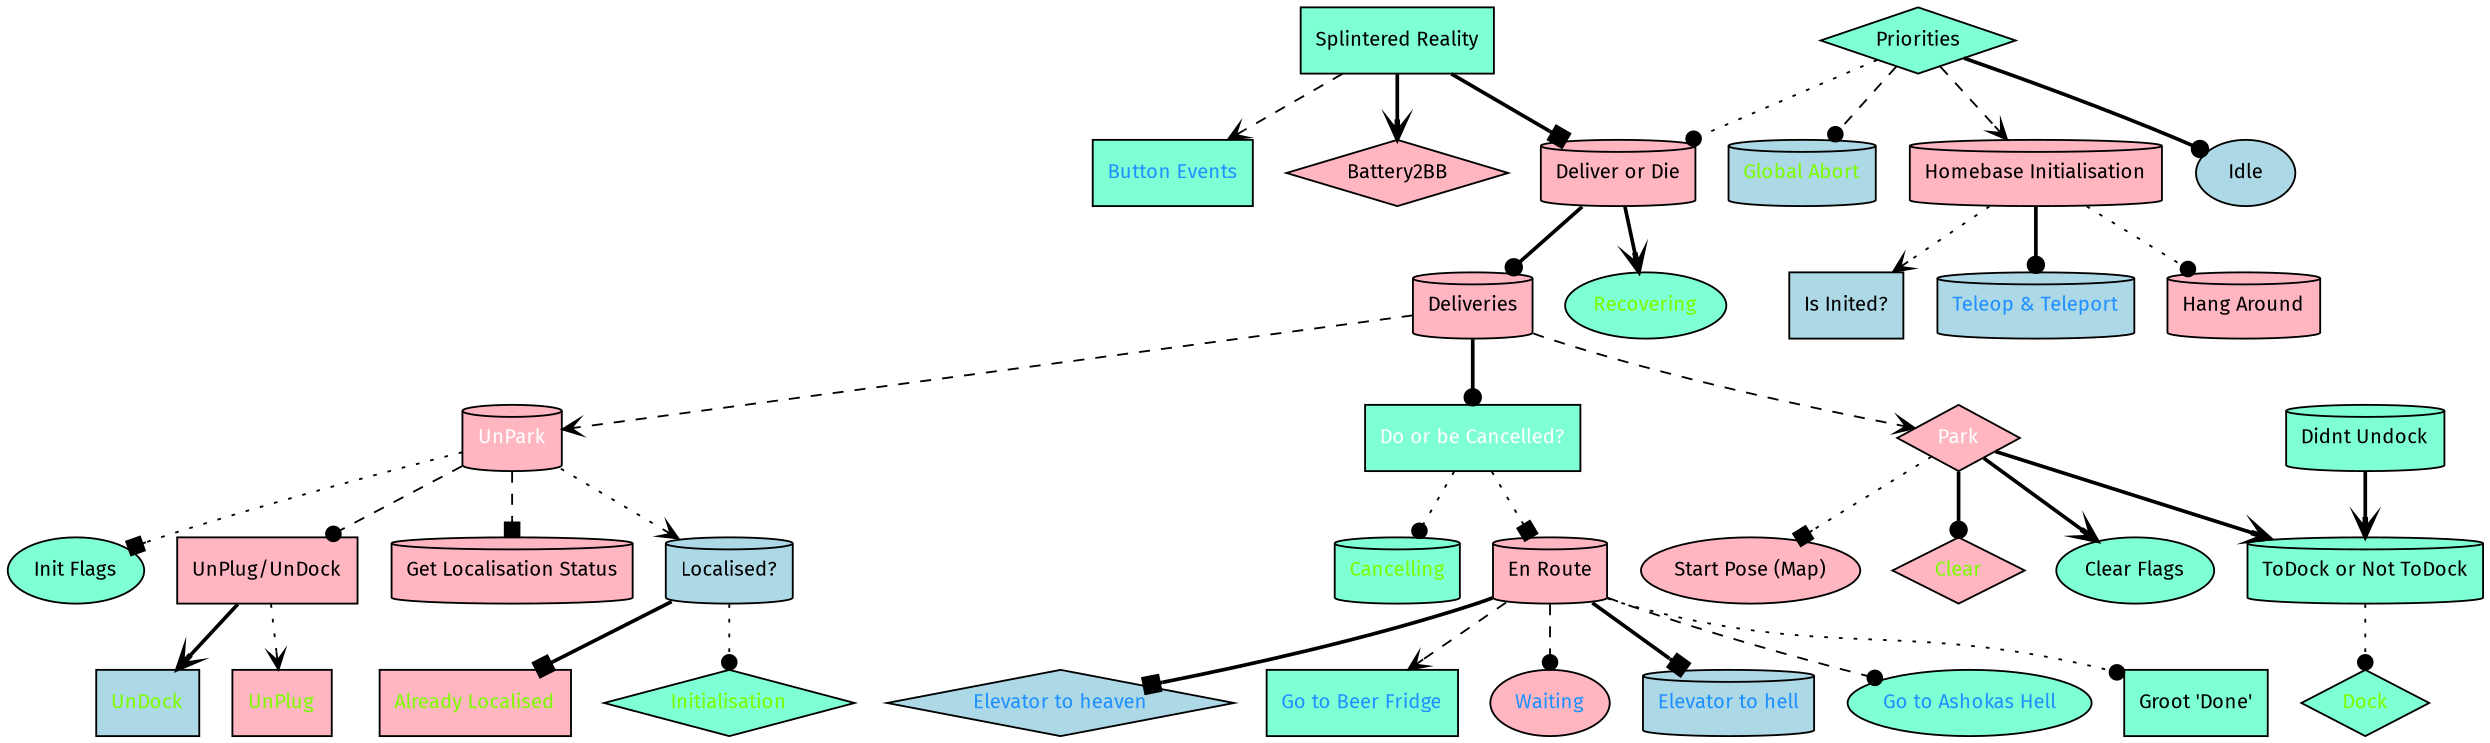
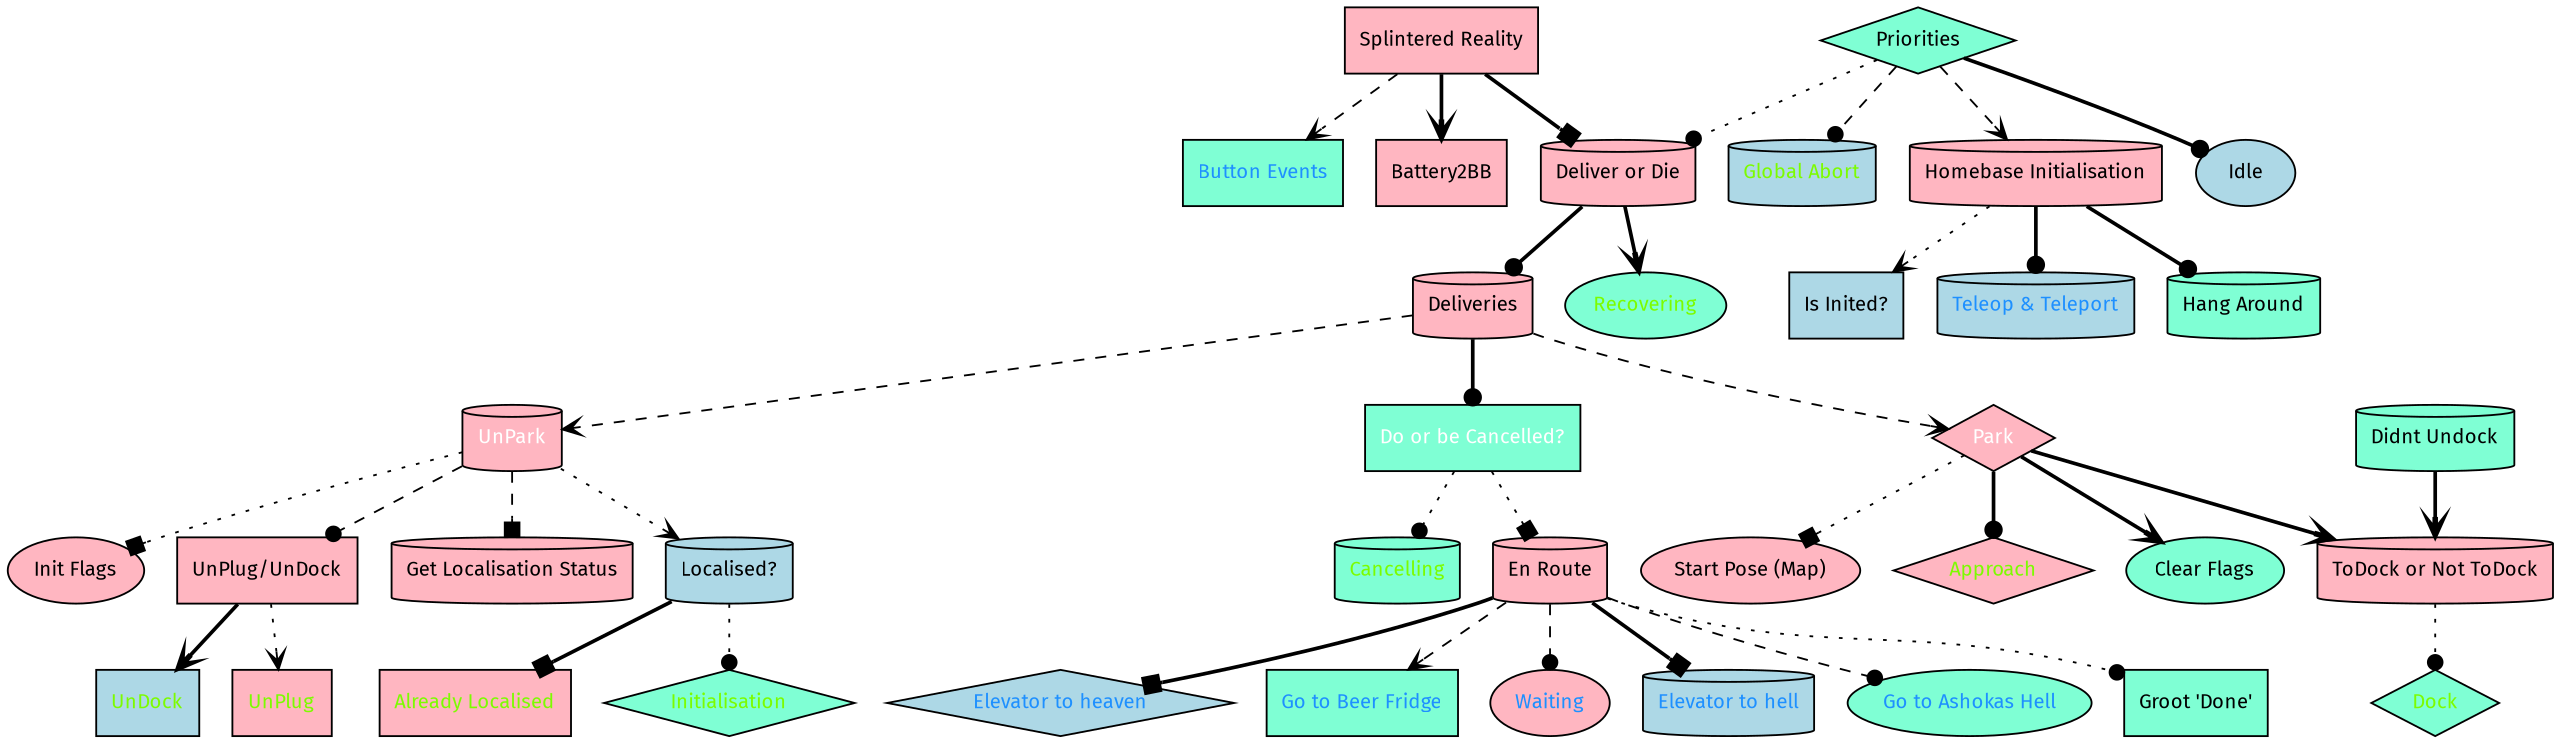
(1397, 40) -> (1441, 40)
(1397, 173) -> (1441, 173)
(2134, 236) -> (2134, 236)
(2244, 305) -> (2244, 305)
(76, 570) -> (76, 570)
(1959, 570) -> (1994, 570)
(2365, 570) -> (2435, 570)
